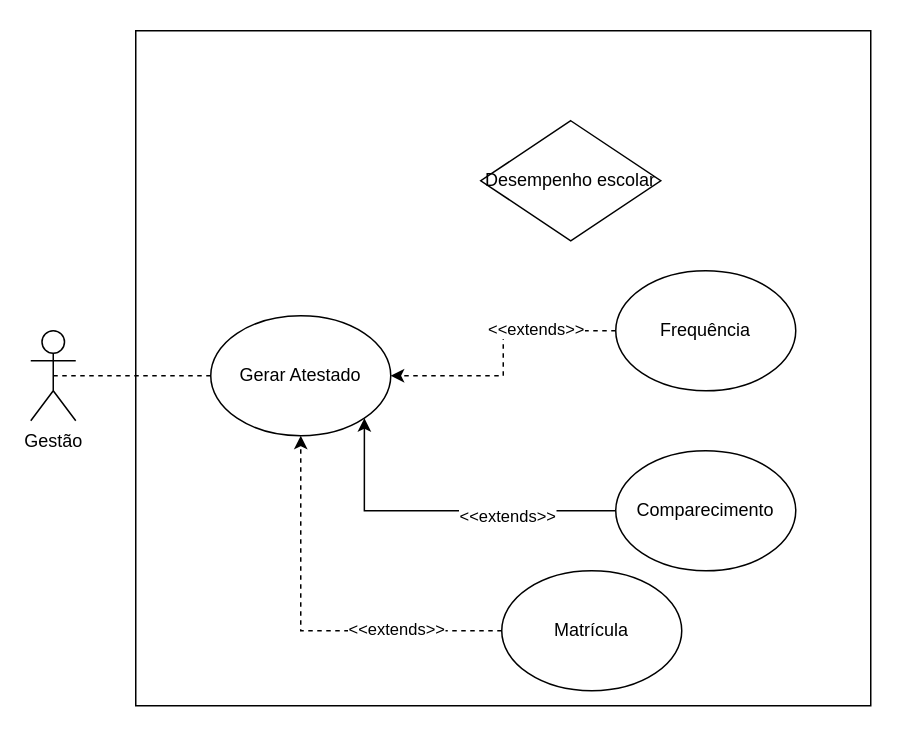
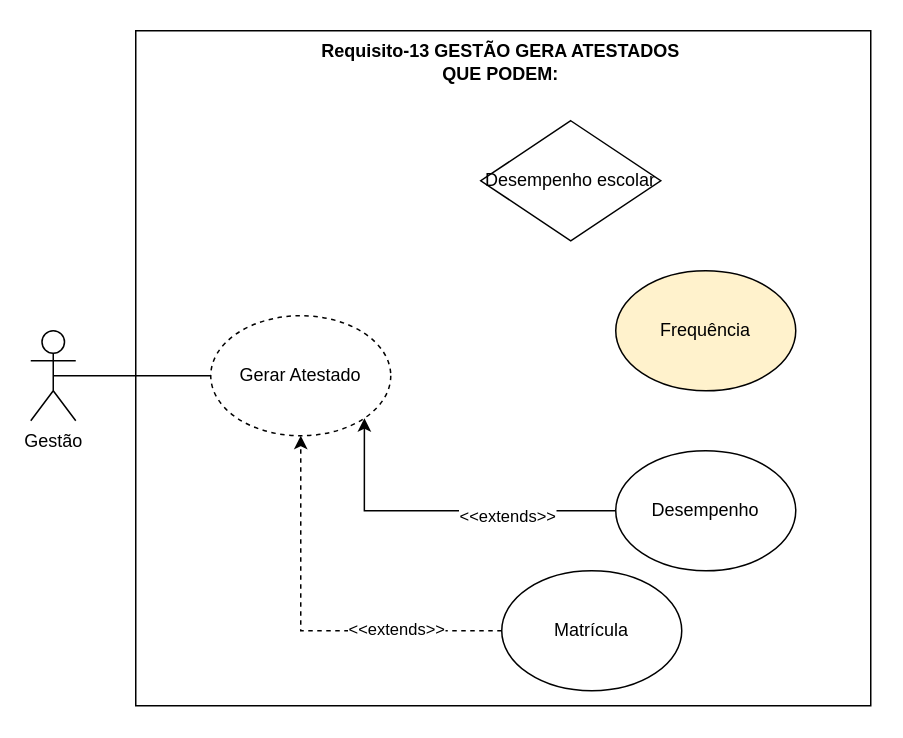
none -> (501, 62)
(706, 331) -> (706, 331)
(503, 348) -> none
(134, 376) -> (134, 376)
(301, 376) -> (301, 376)
(706, 511) -> (706, 511)
